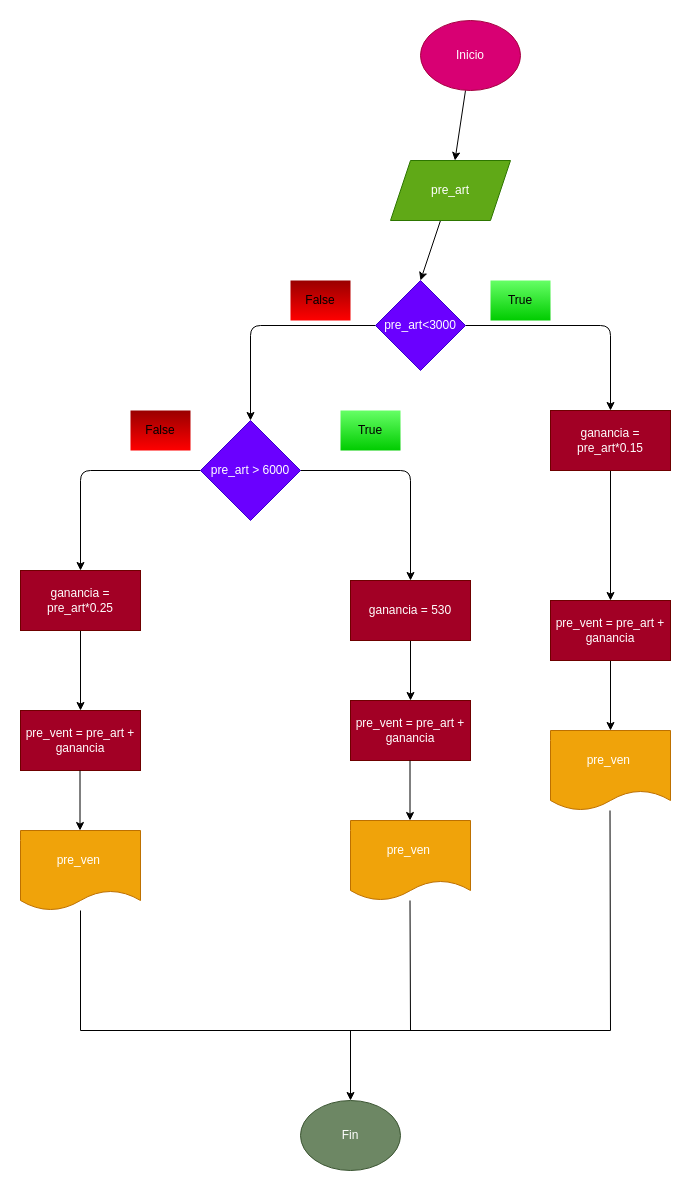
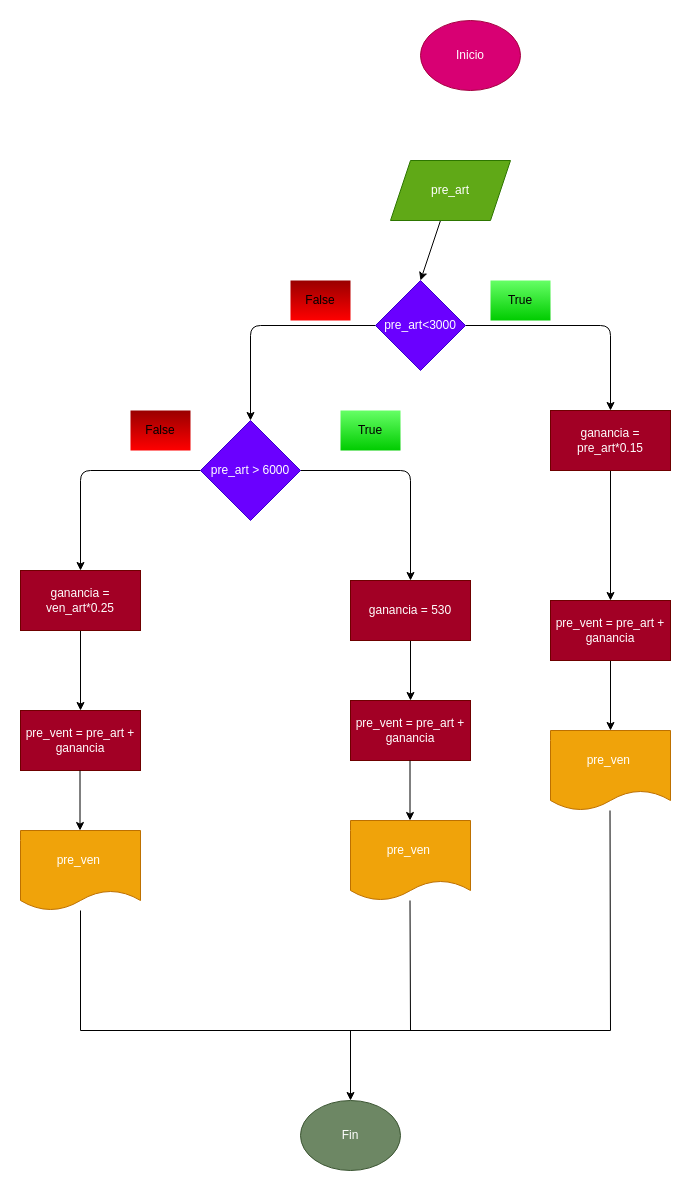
(461, 122) -> none
(81, 601) -> (81, 601)
